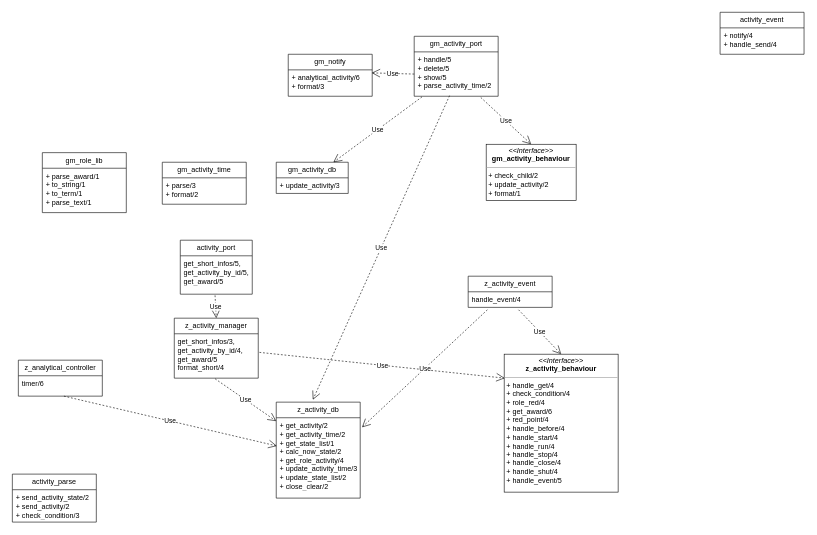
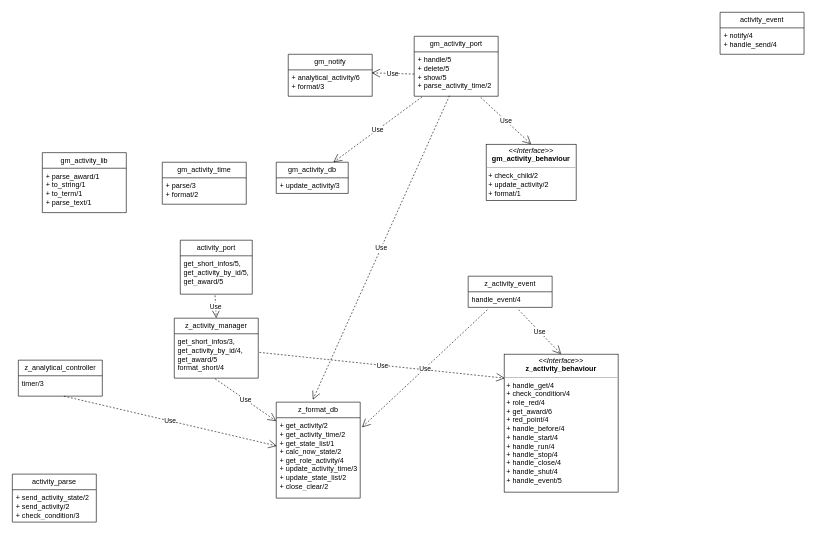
(84, 161) -> (84, 161)
(35, 384) -> (35, 384)
(318, 410) -> (318, 410)
